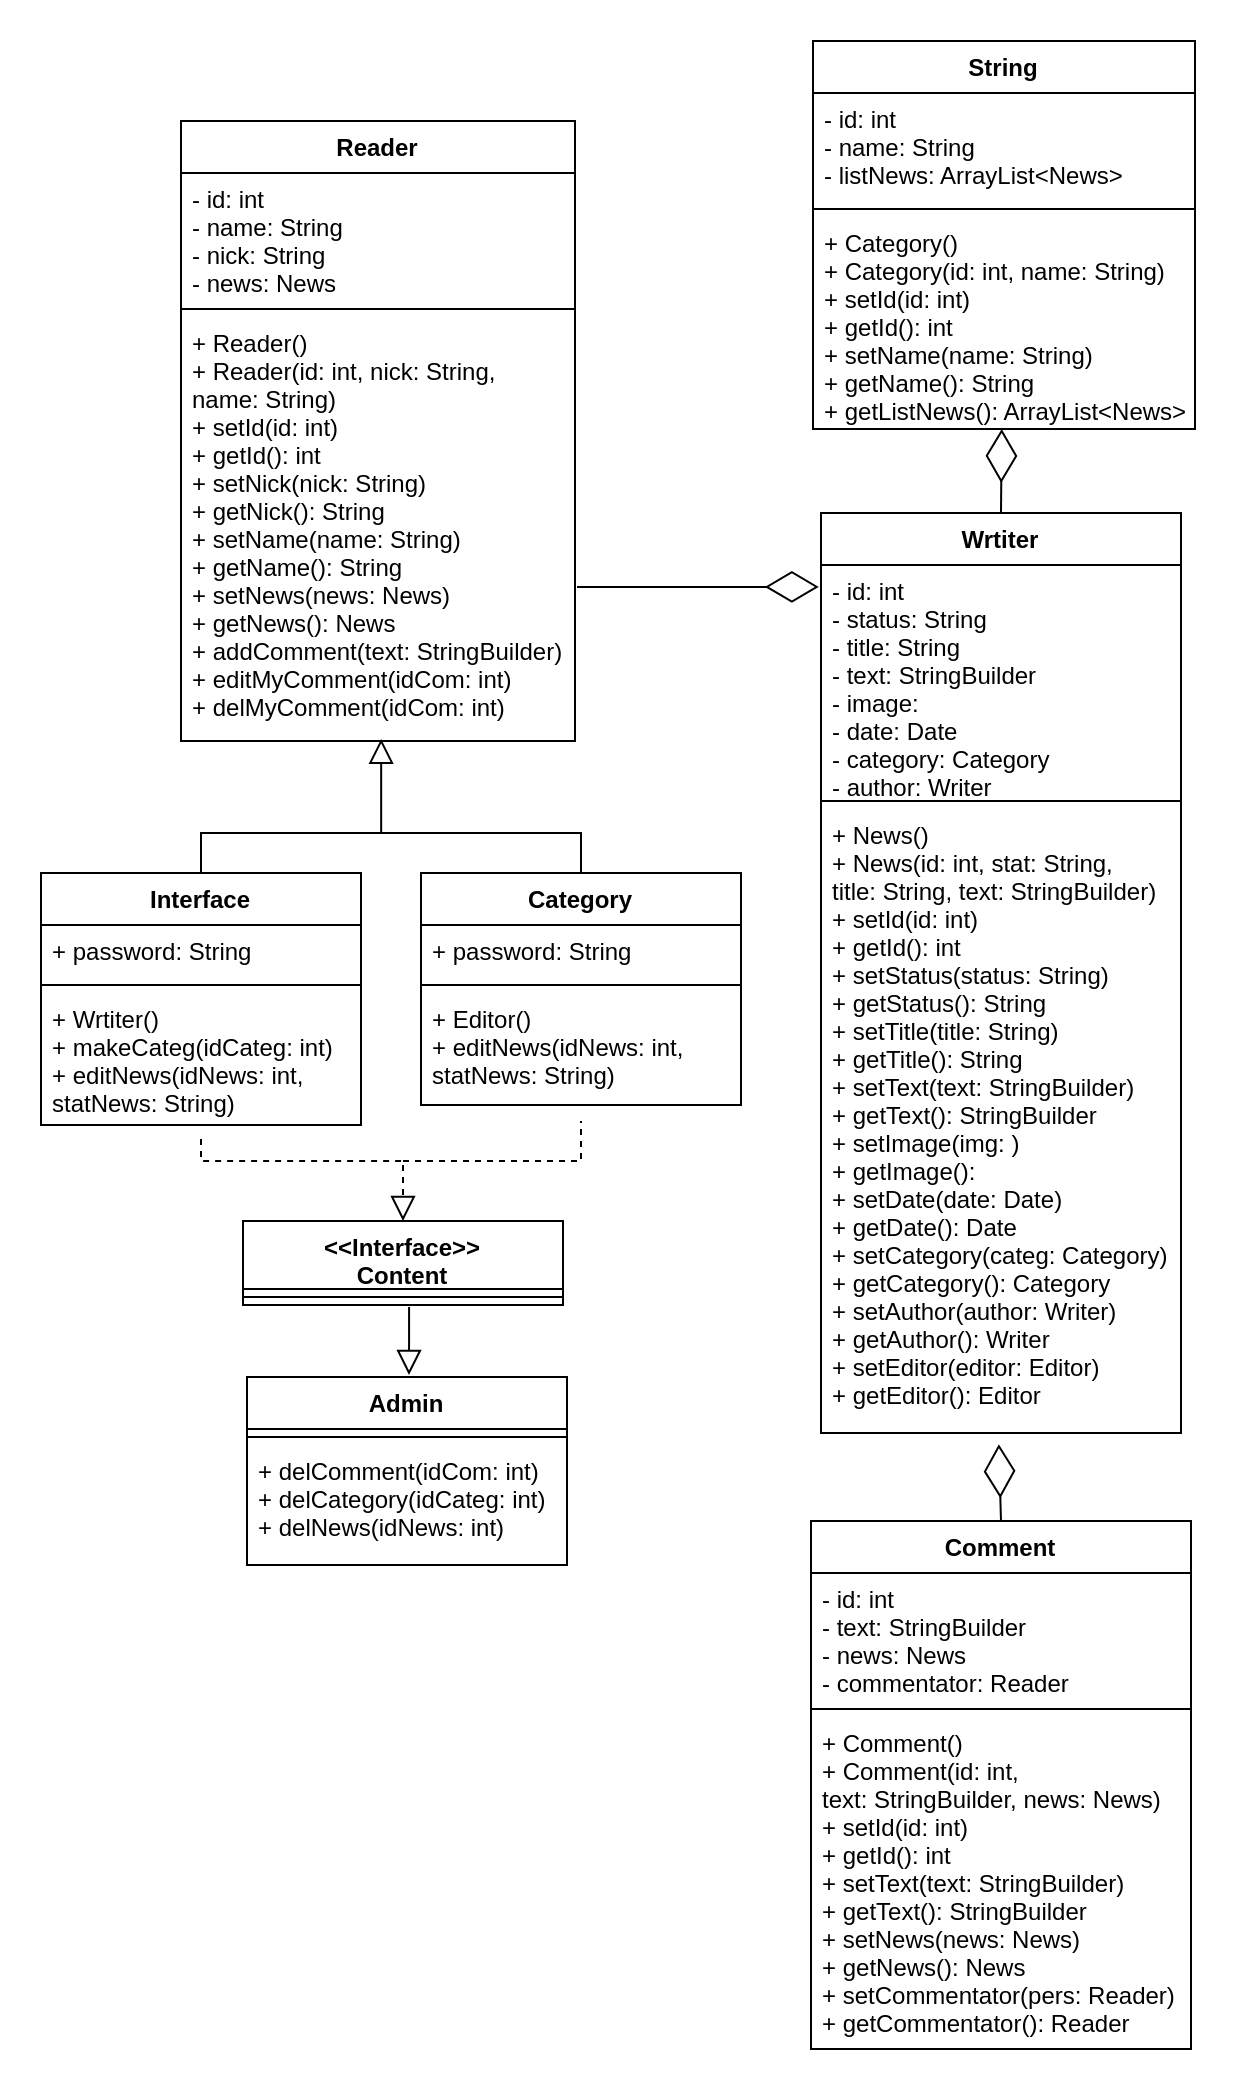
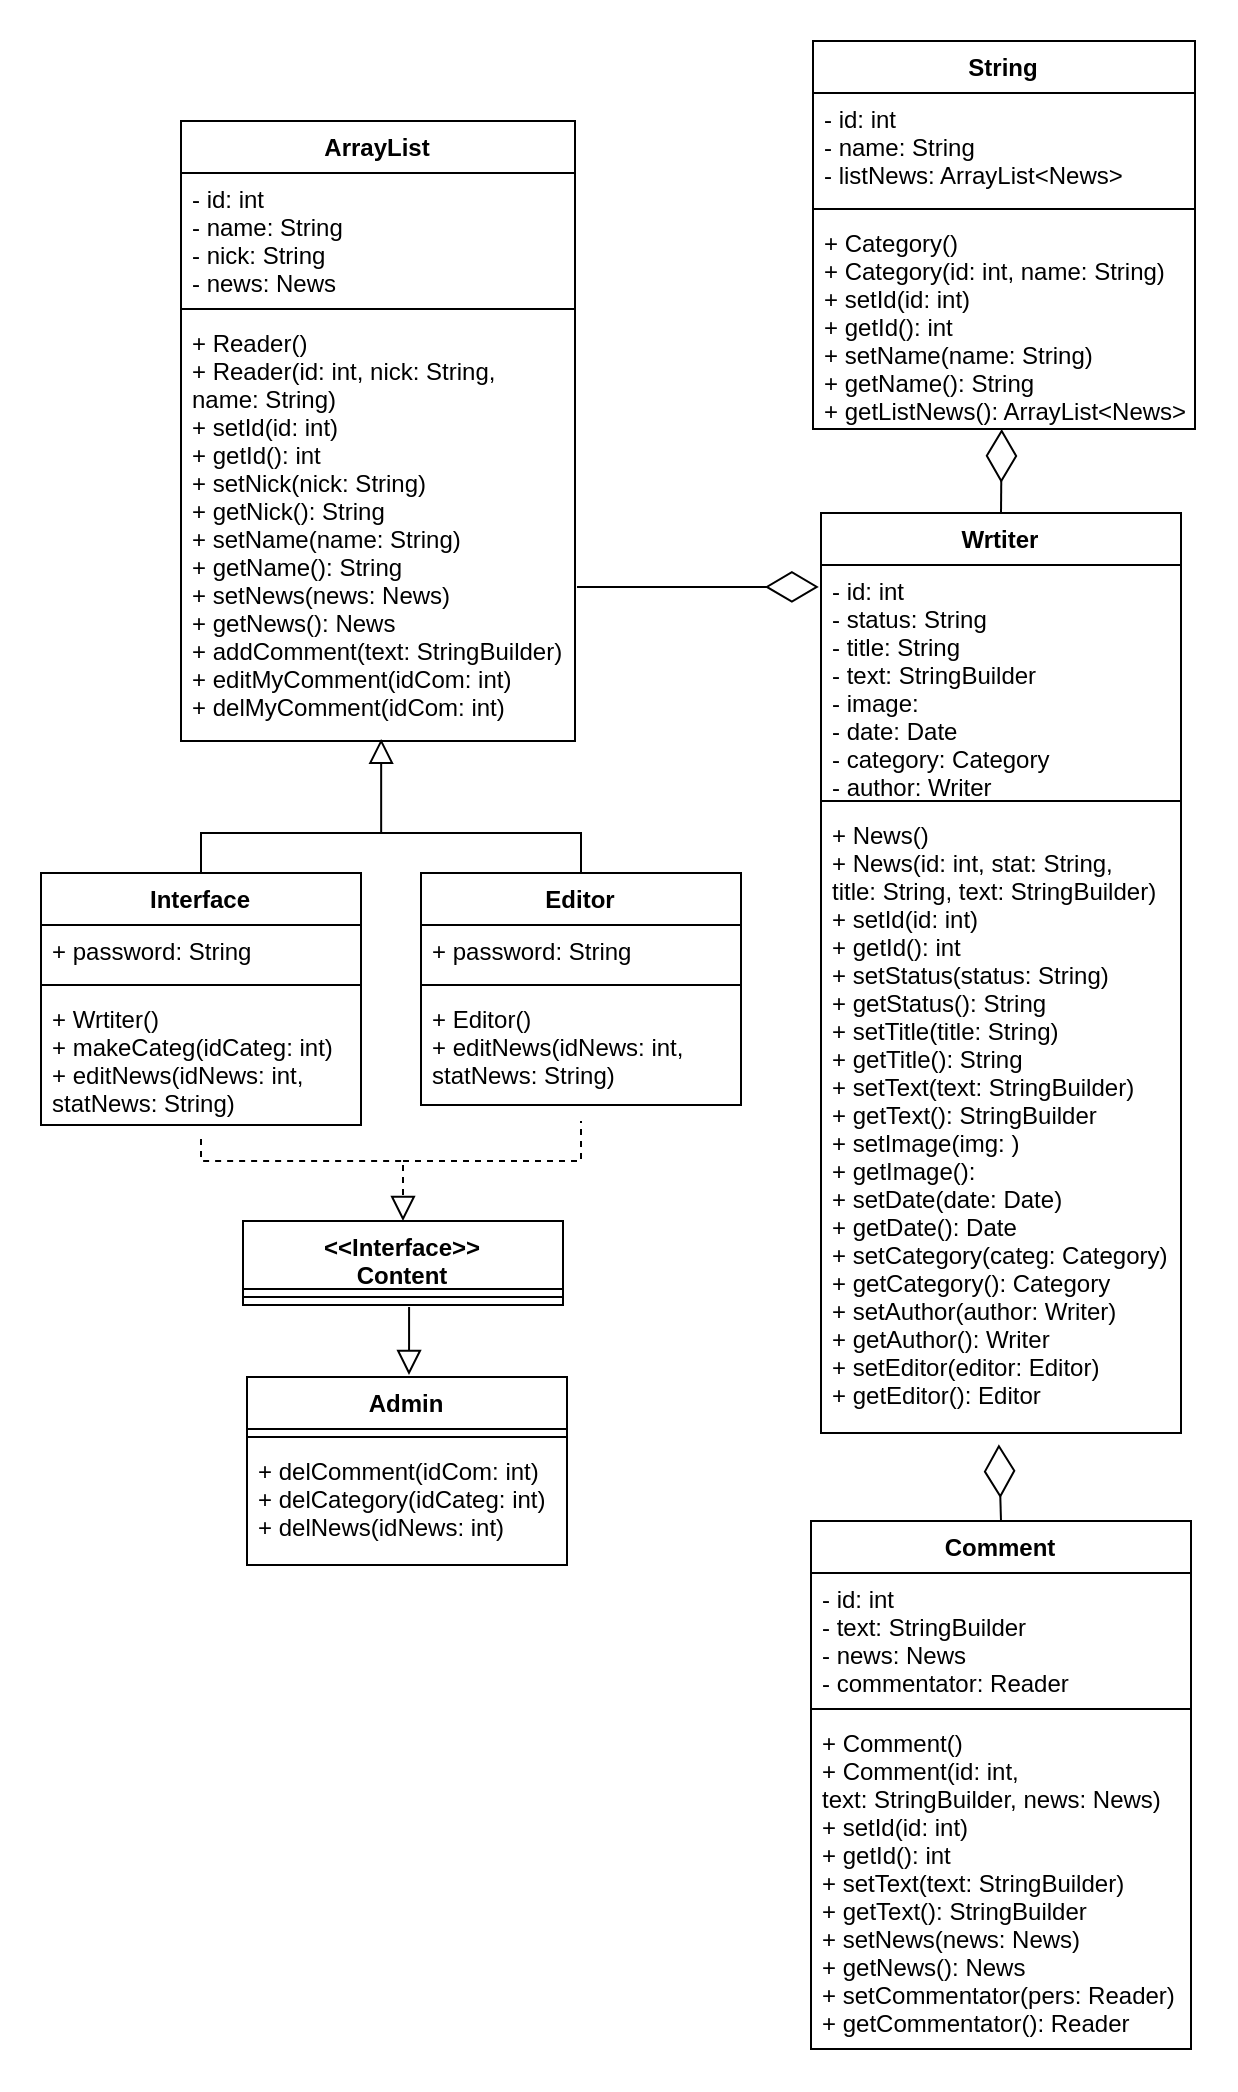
(377, 148) -> (377, 148)
(580, 900) -> (580, 900)
